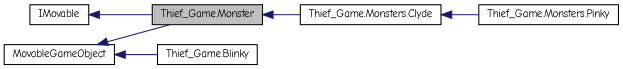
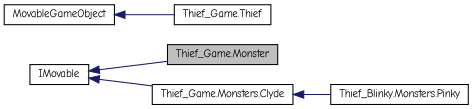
(287, 15) -> (126, 83)
(549, 15) -> (400, 94)
(138, 33) -> none
(207, 55) -> (223, 15)
